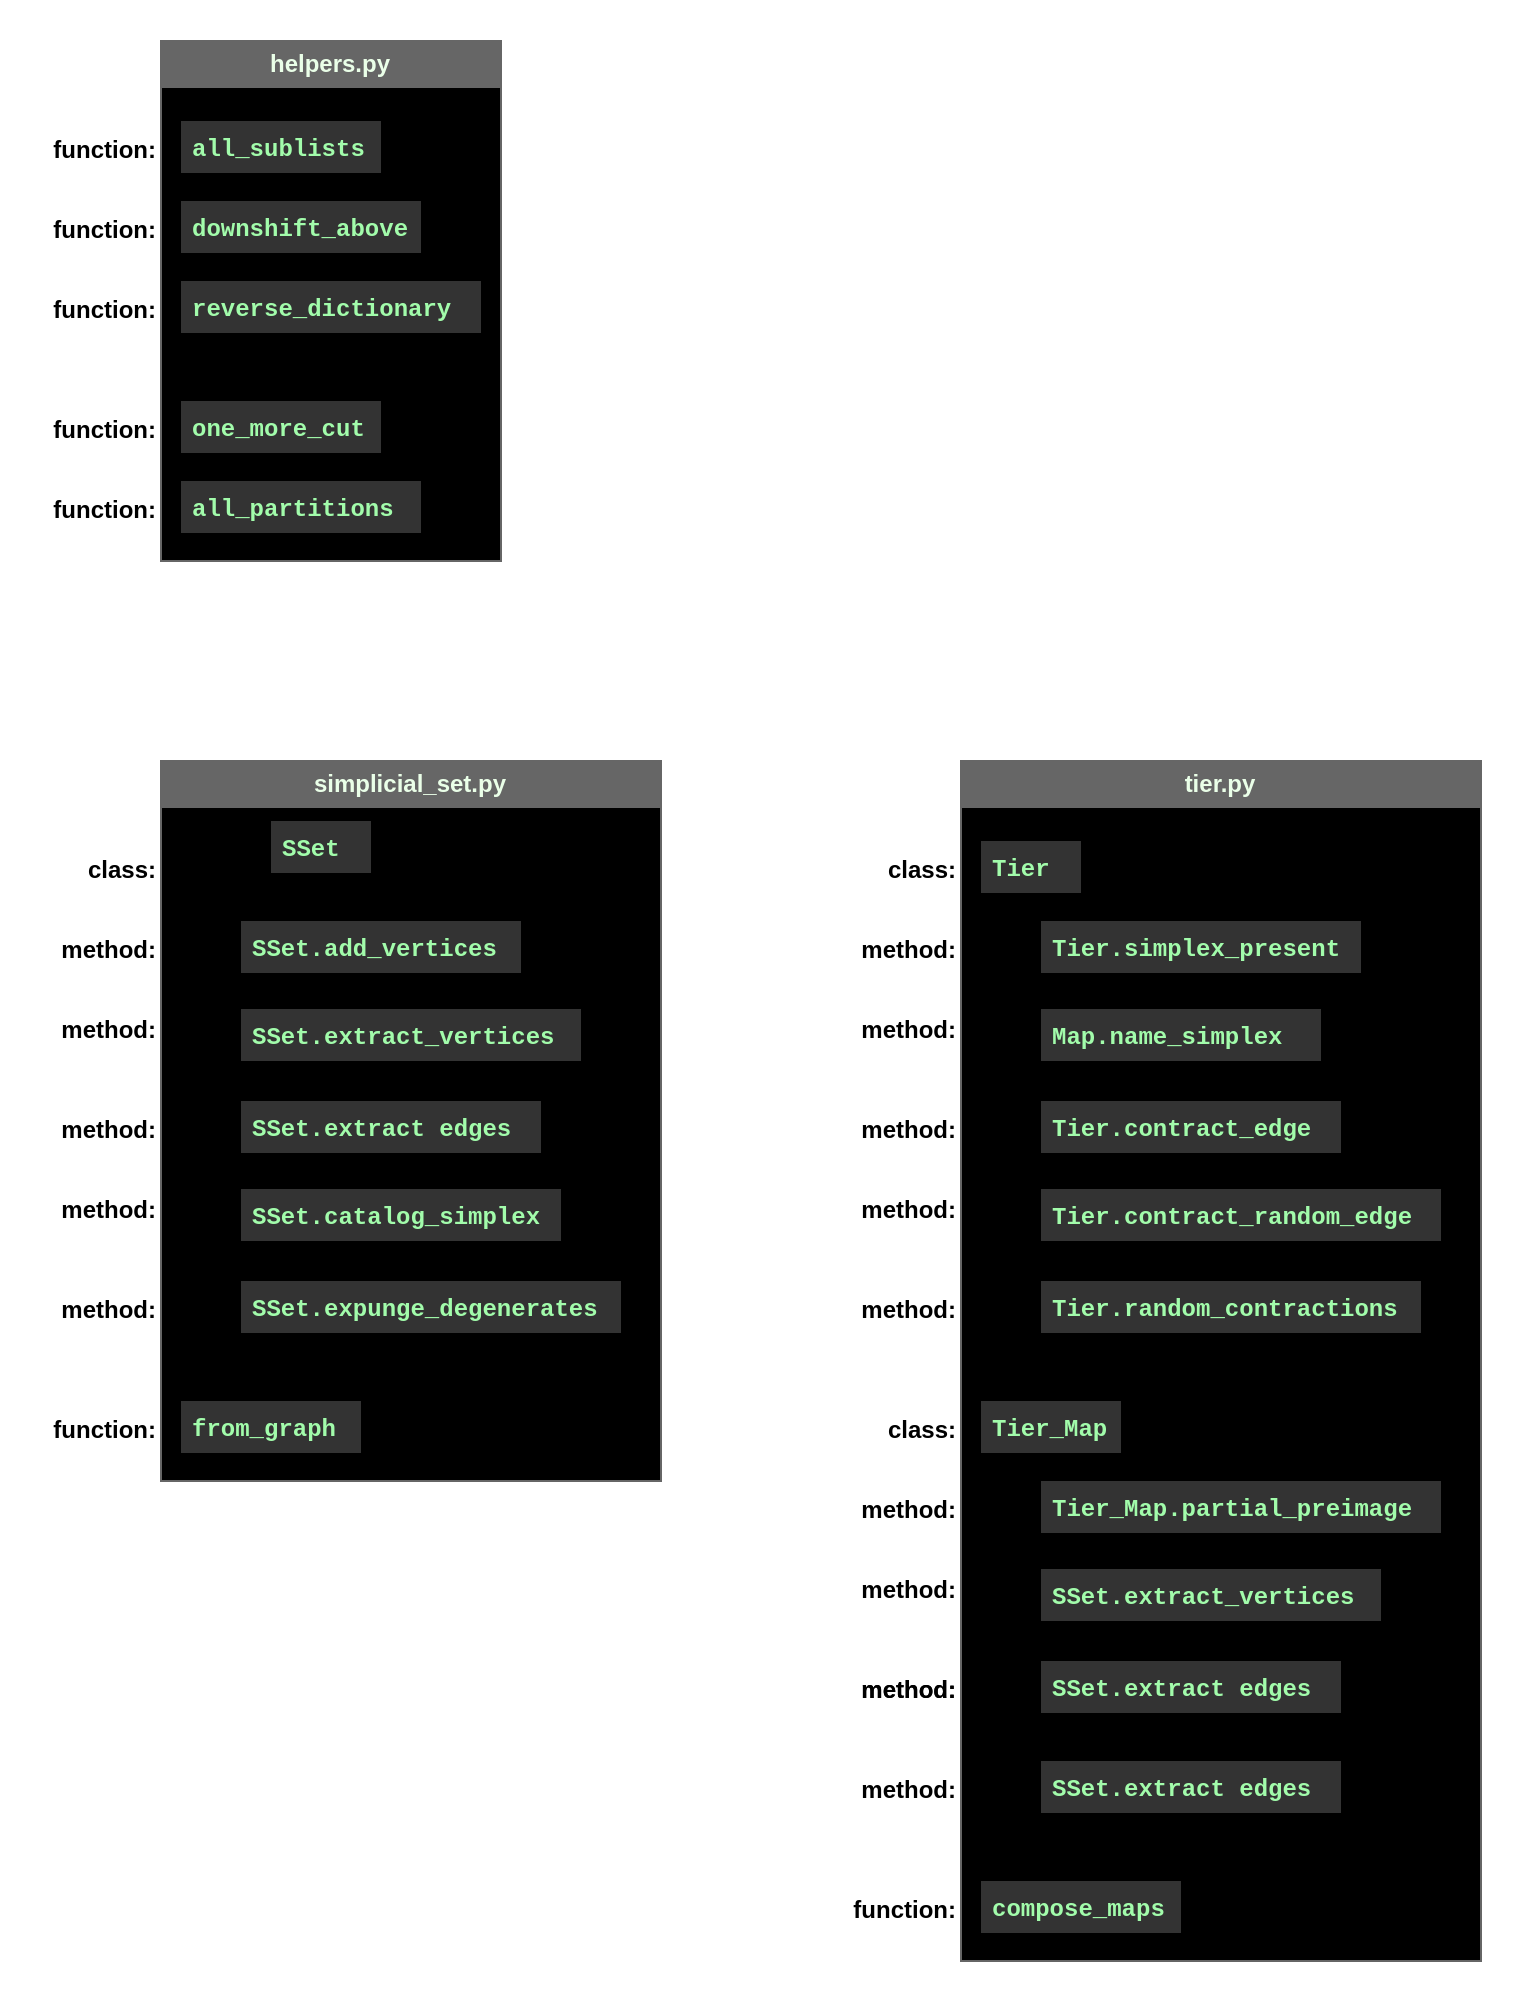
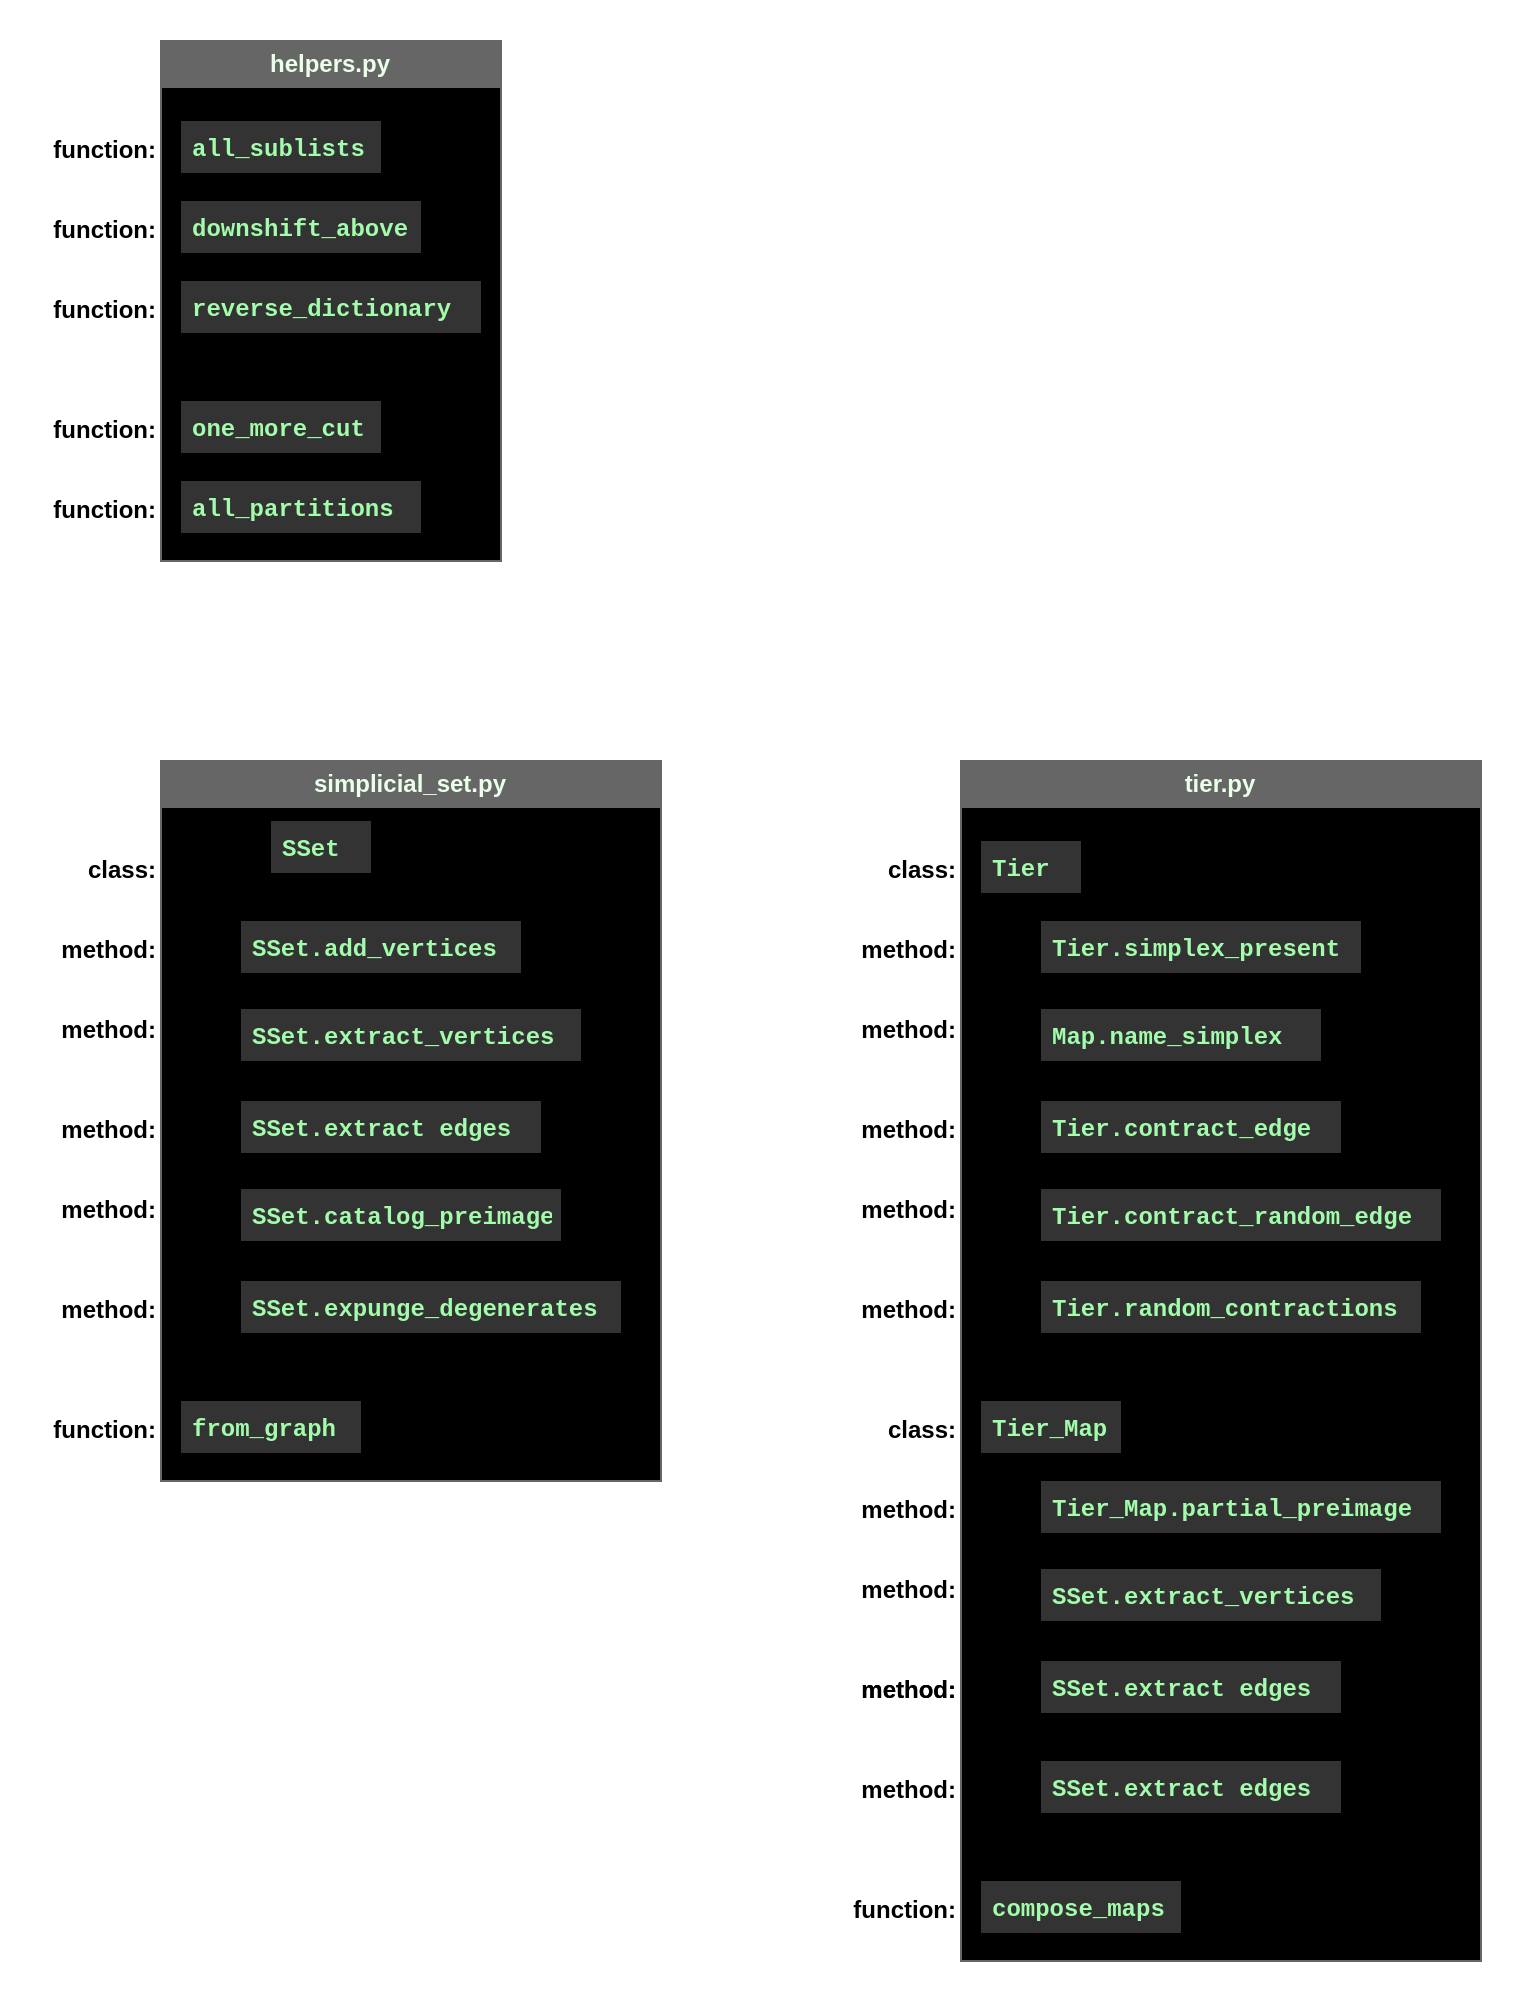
(375, 1217) -> (385, 1217)
